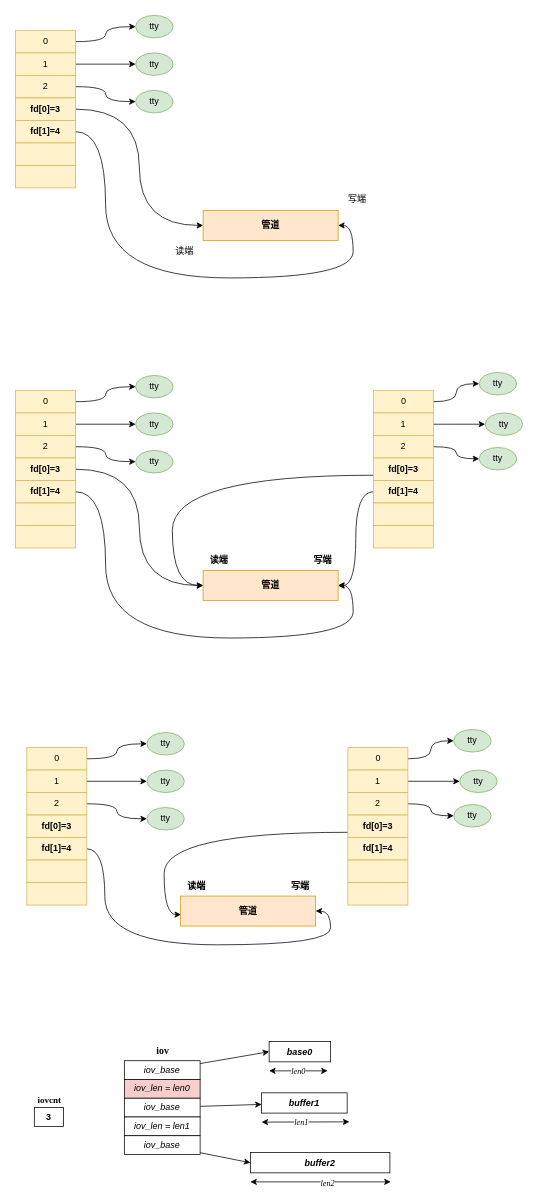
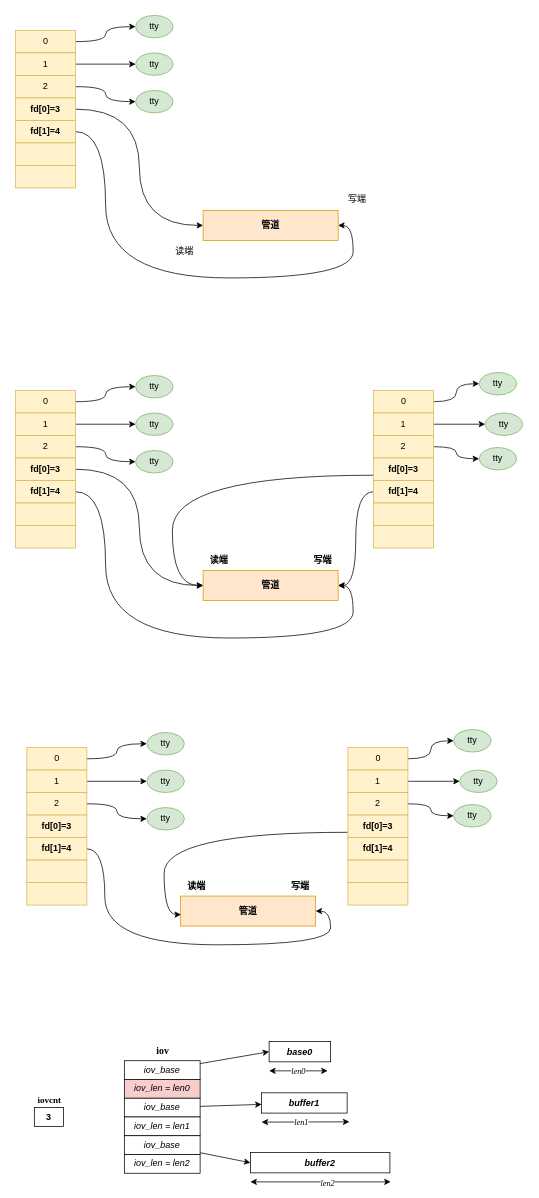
none -> (162, 1164)
